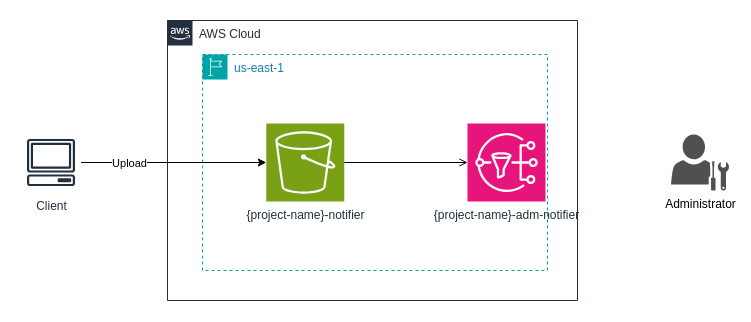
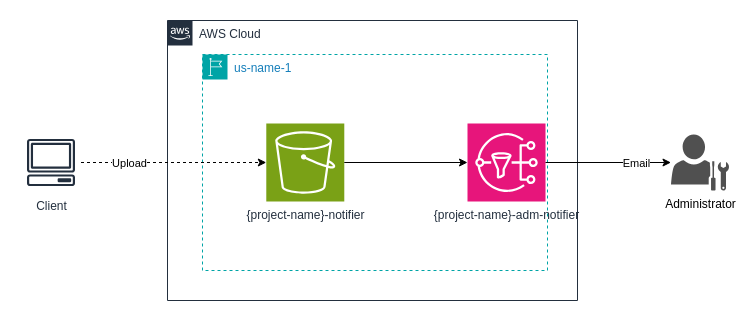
(265, 69) -> (265, 69)
(204, 163) -> (204, 163)
(461, 163) -> (459, 163)
none -> (607, 163)
